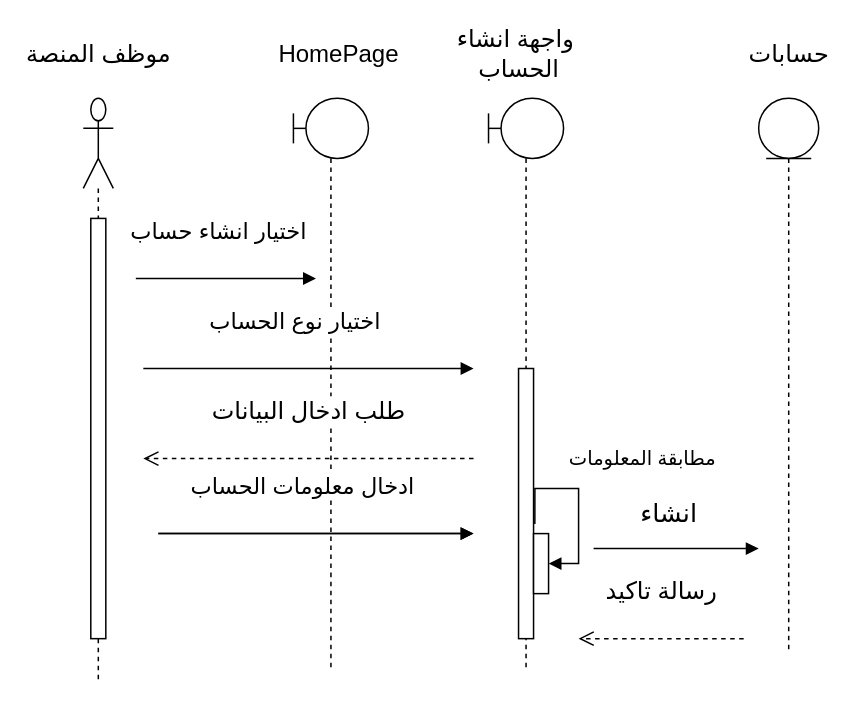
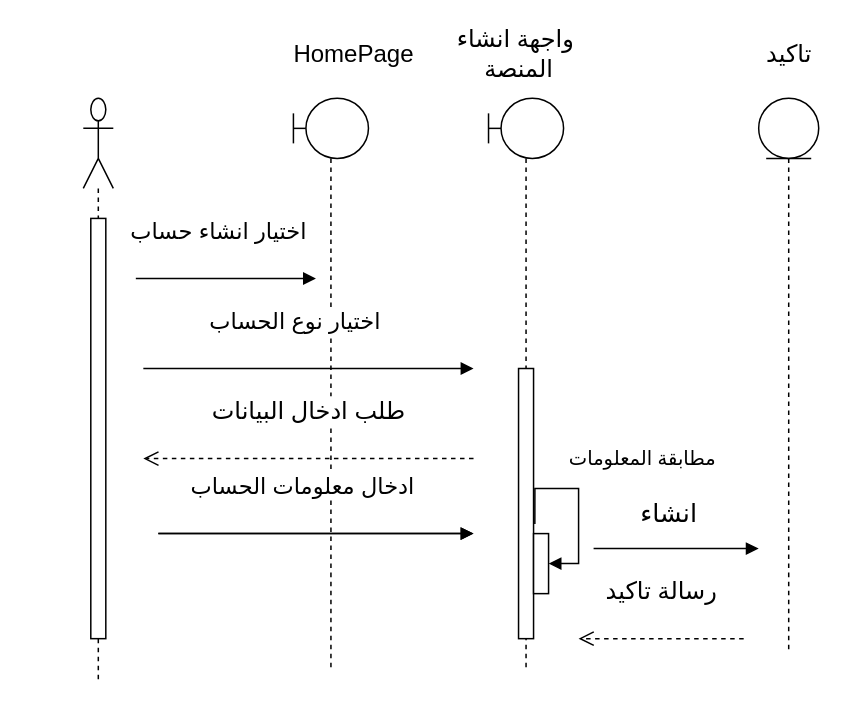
(98, 53) -> none
(338, 53) -> (353, 53)
(519, 53) -> (519, 53)
(789, 53) -> (789, 53)
